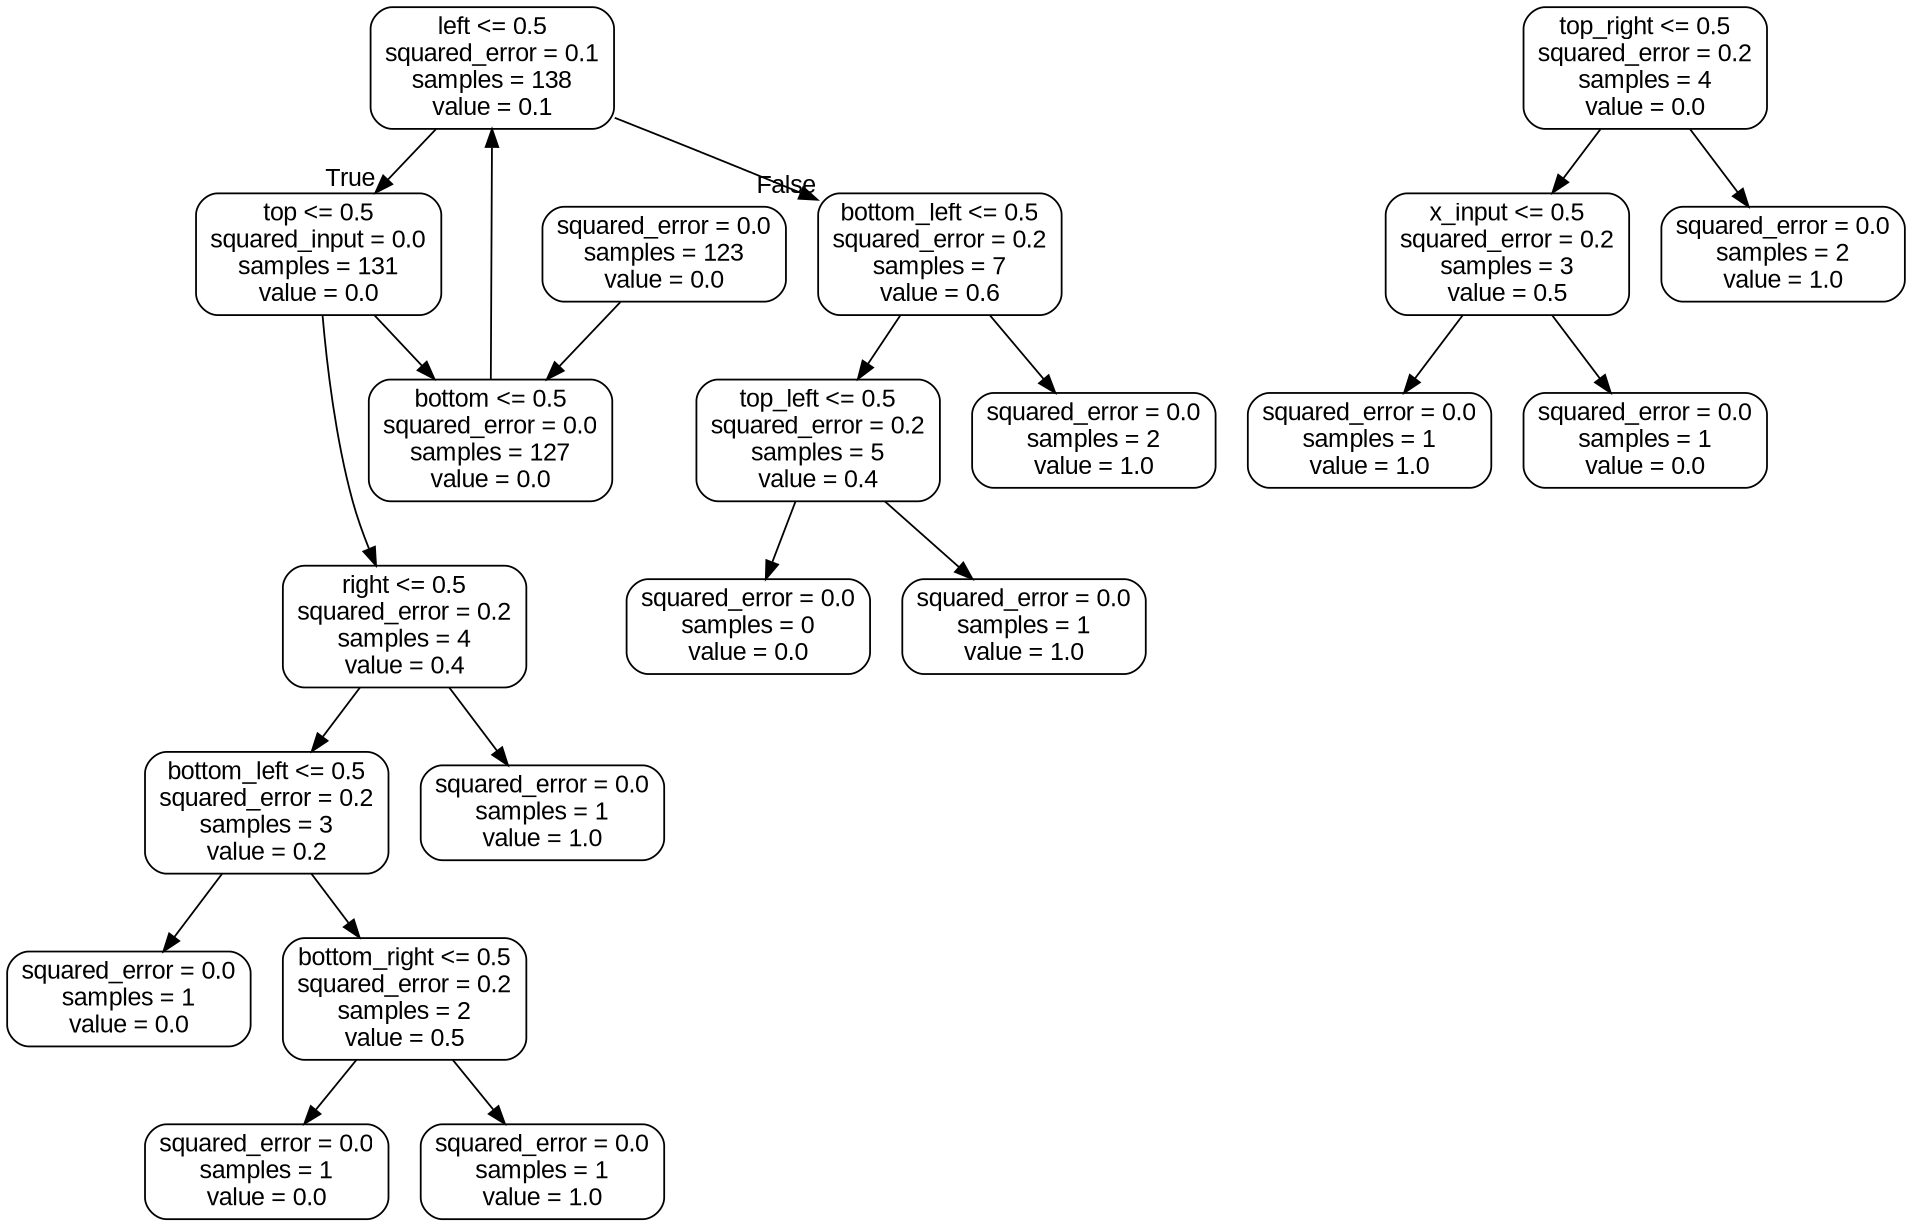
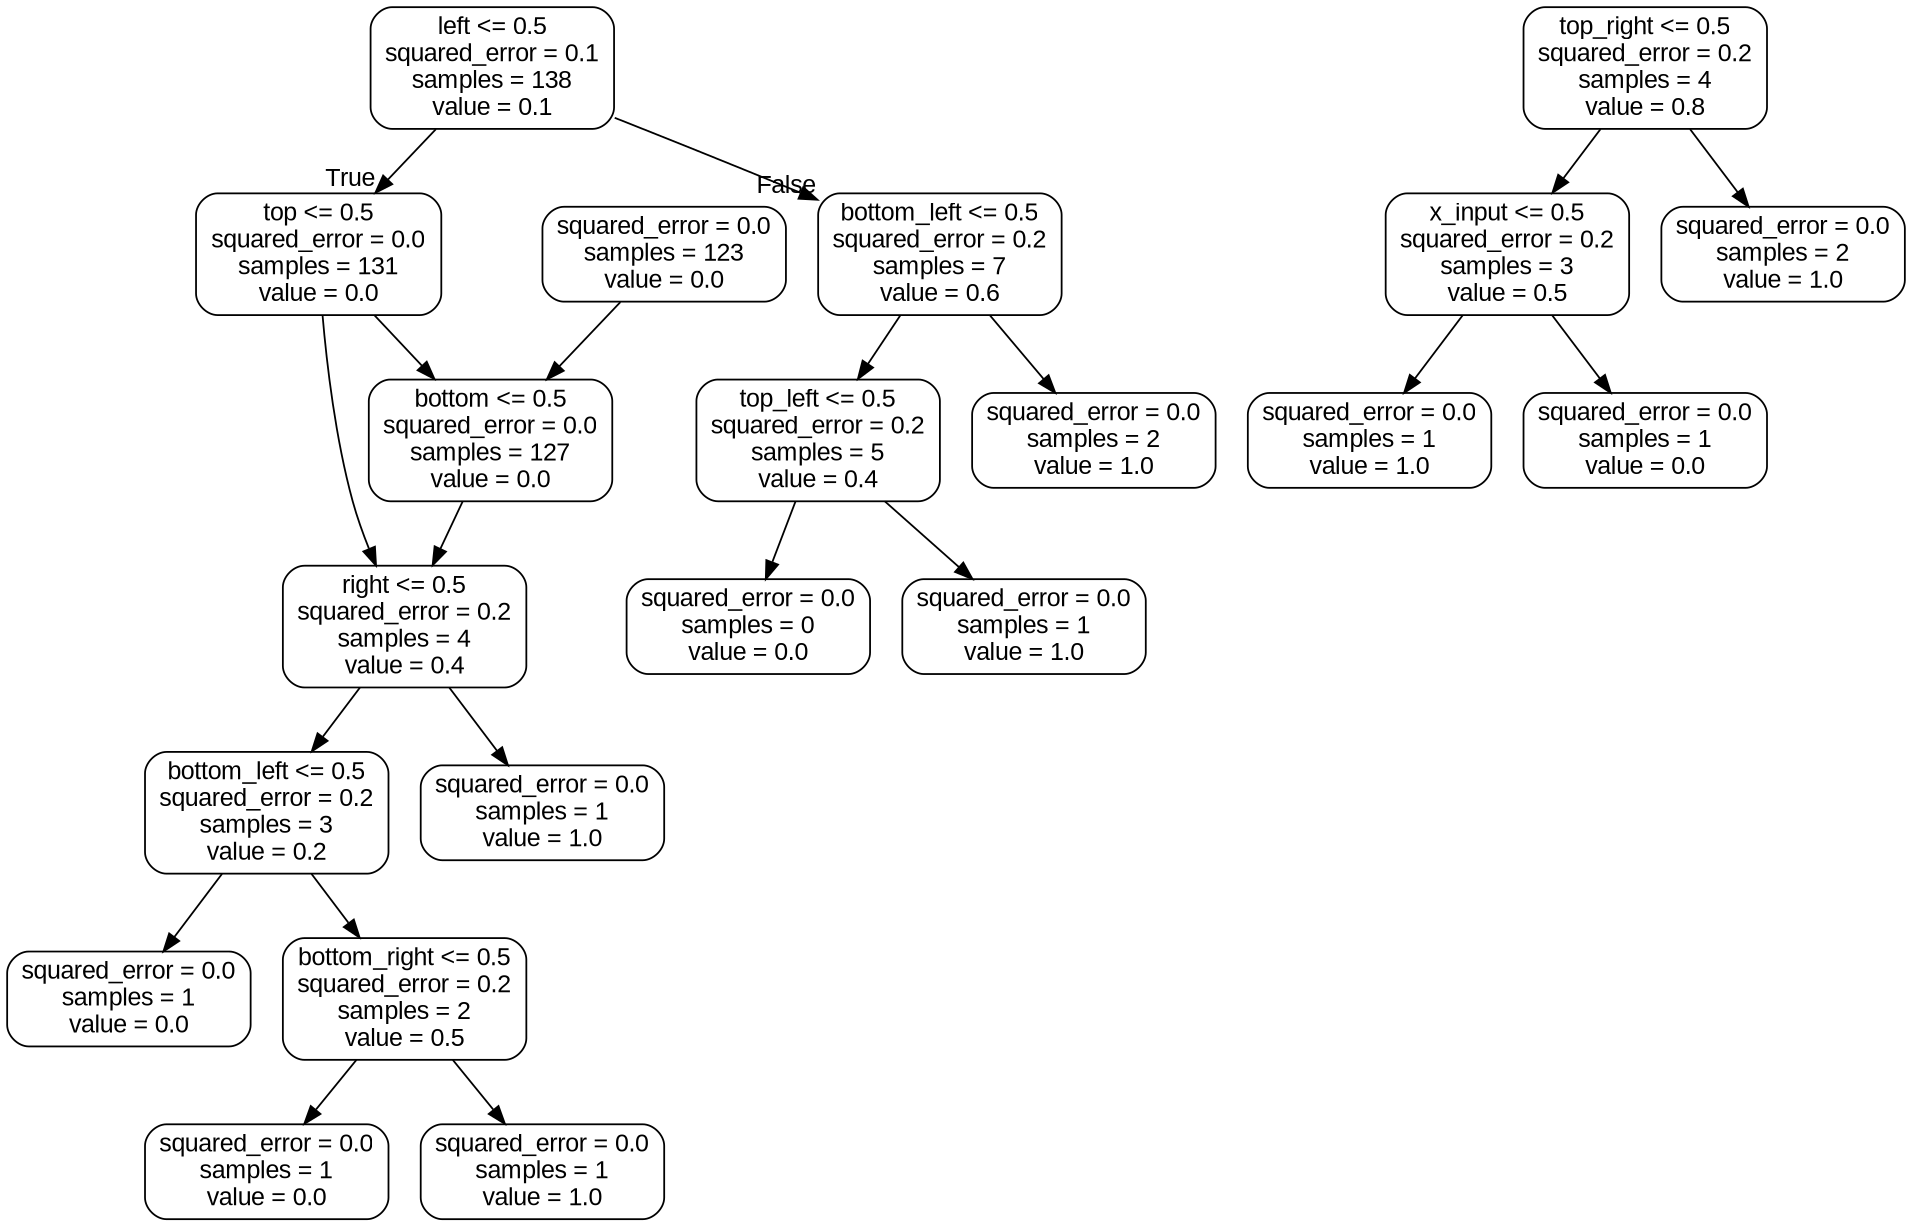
(1645, 68) -> (1645, 68)
(319, 254) -> (319, 254)
(491, 264) -> (451, 525)
